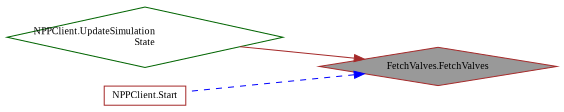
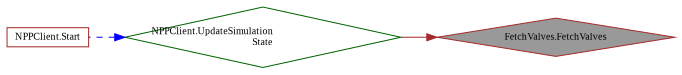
(270, 83) -> (102, 37)
